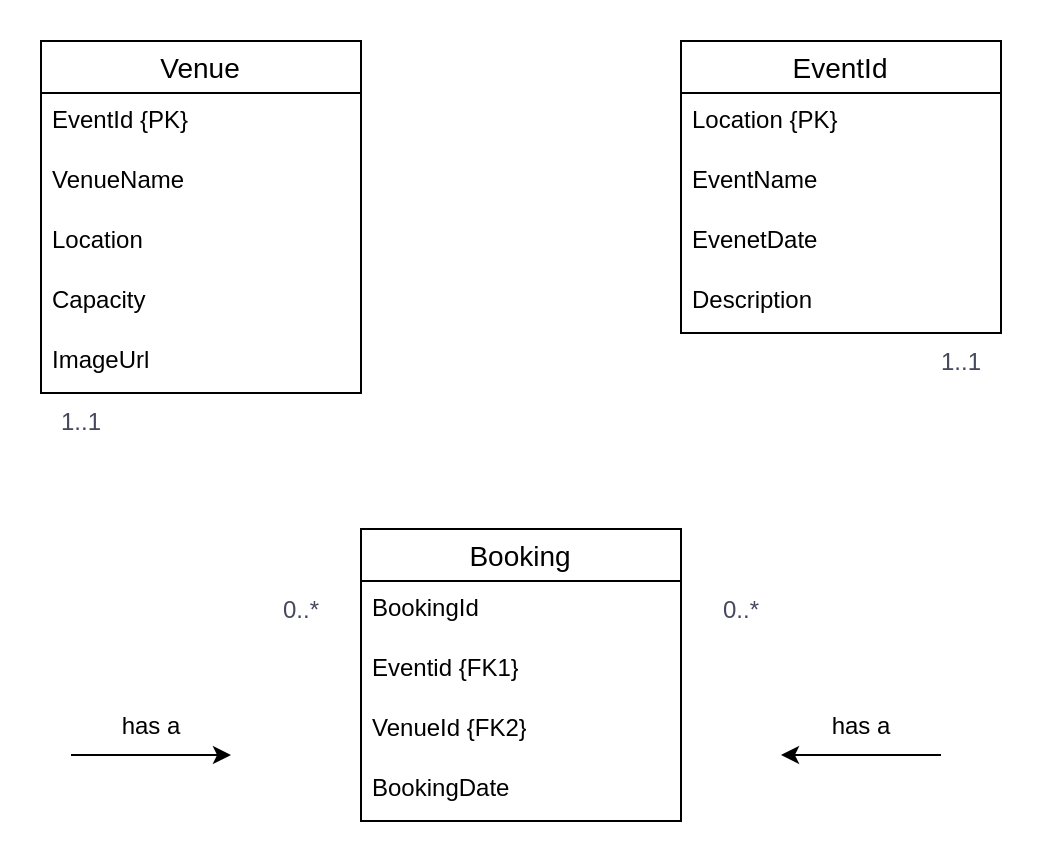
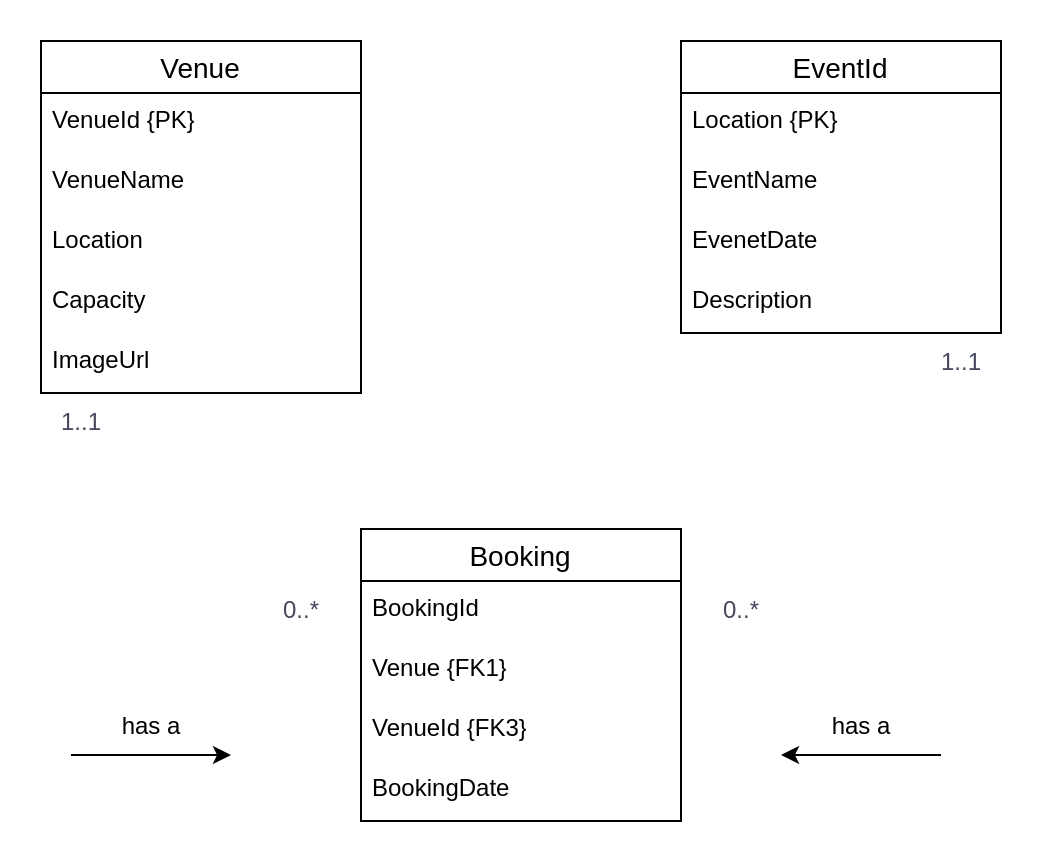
(131, 121) -> (131, 121)
(454, 669) -> (444, 669)
(457, 729) -> (457, 729)
